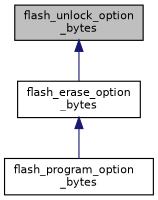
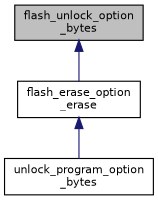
(79, 99) -> (79, 99)
(79, 177) -> (79, 177)
